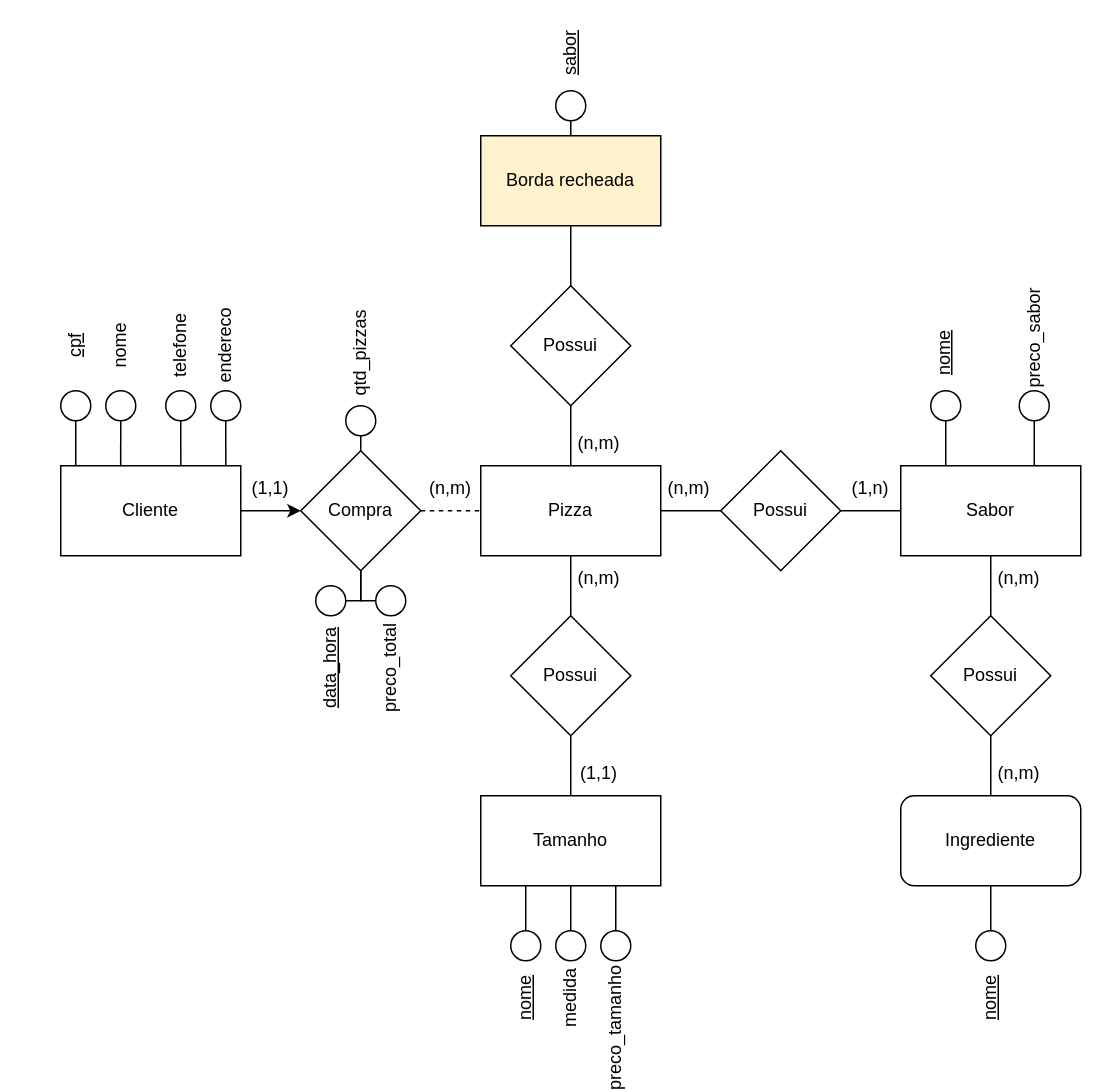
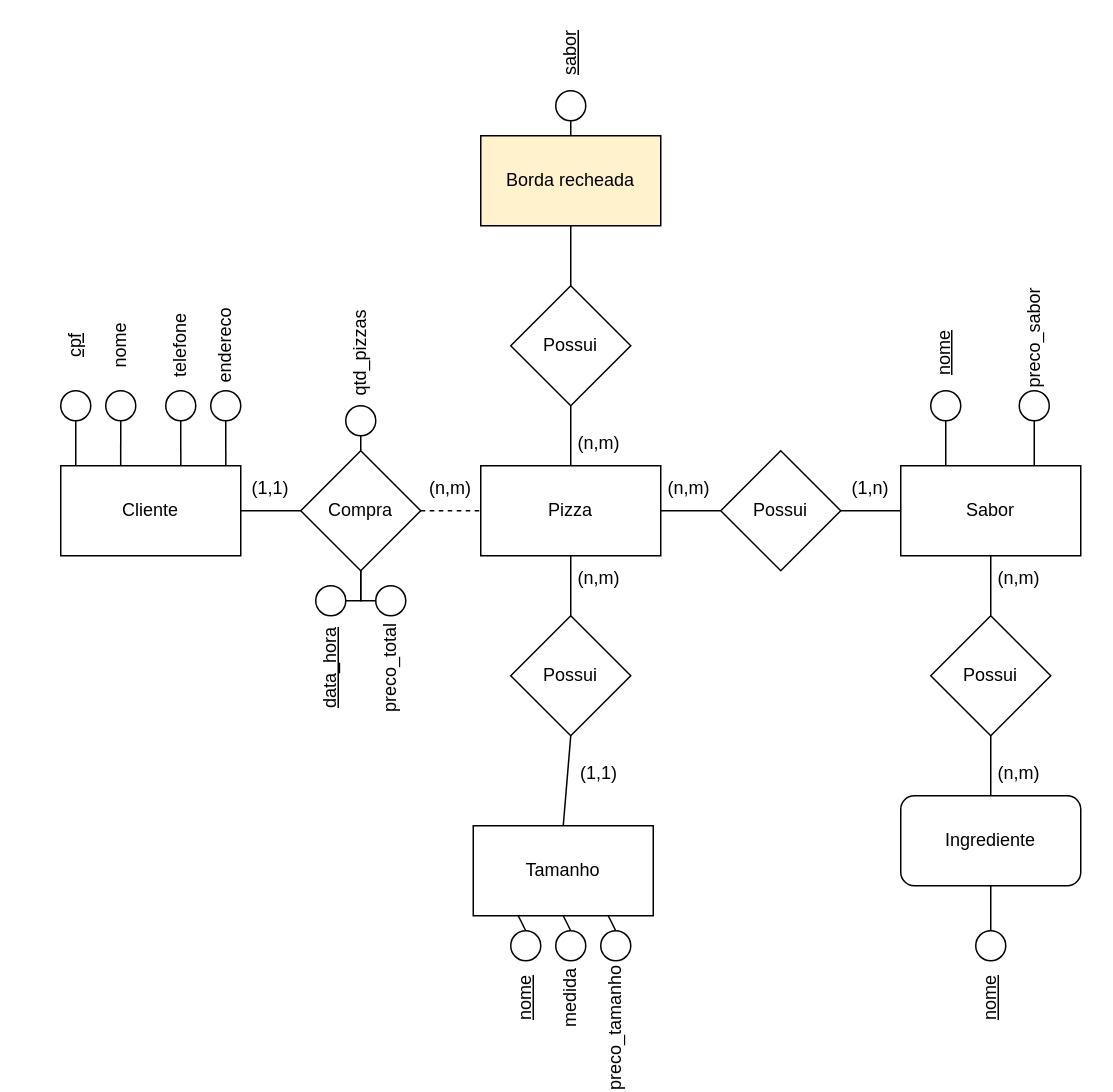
(289, 511) -> (293, 511)
(571, 841) -> (563, 871)
